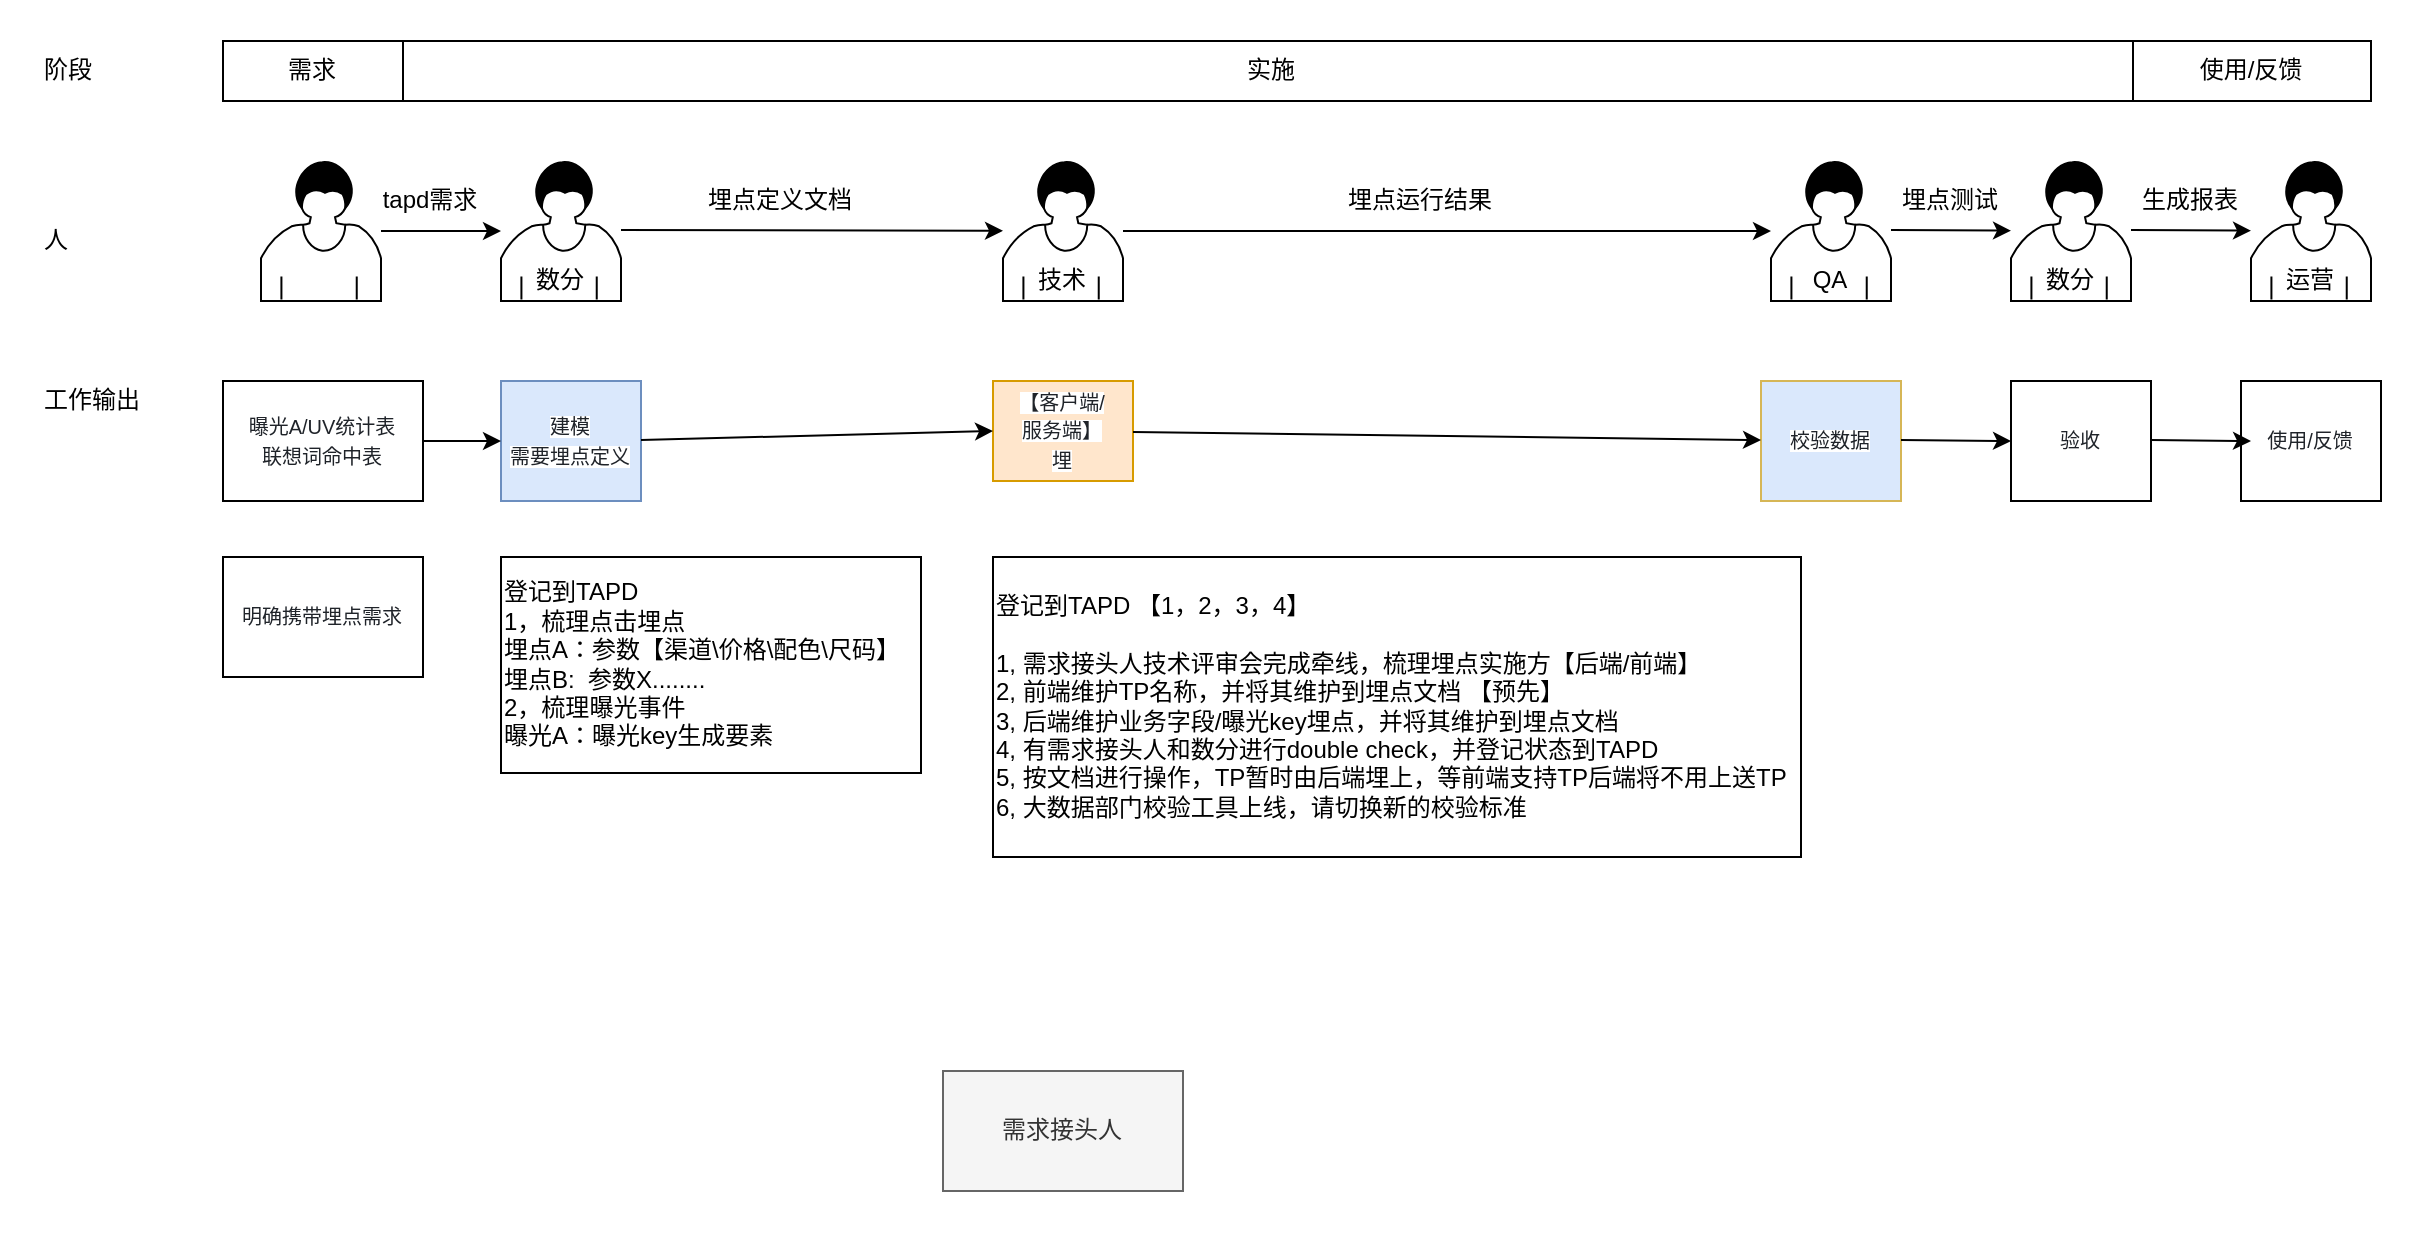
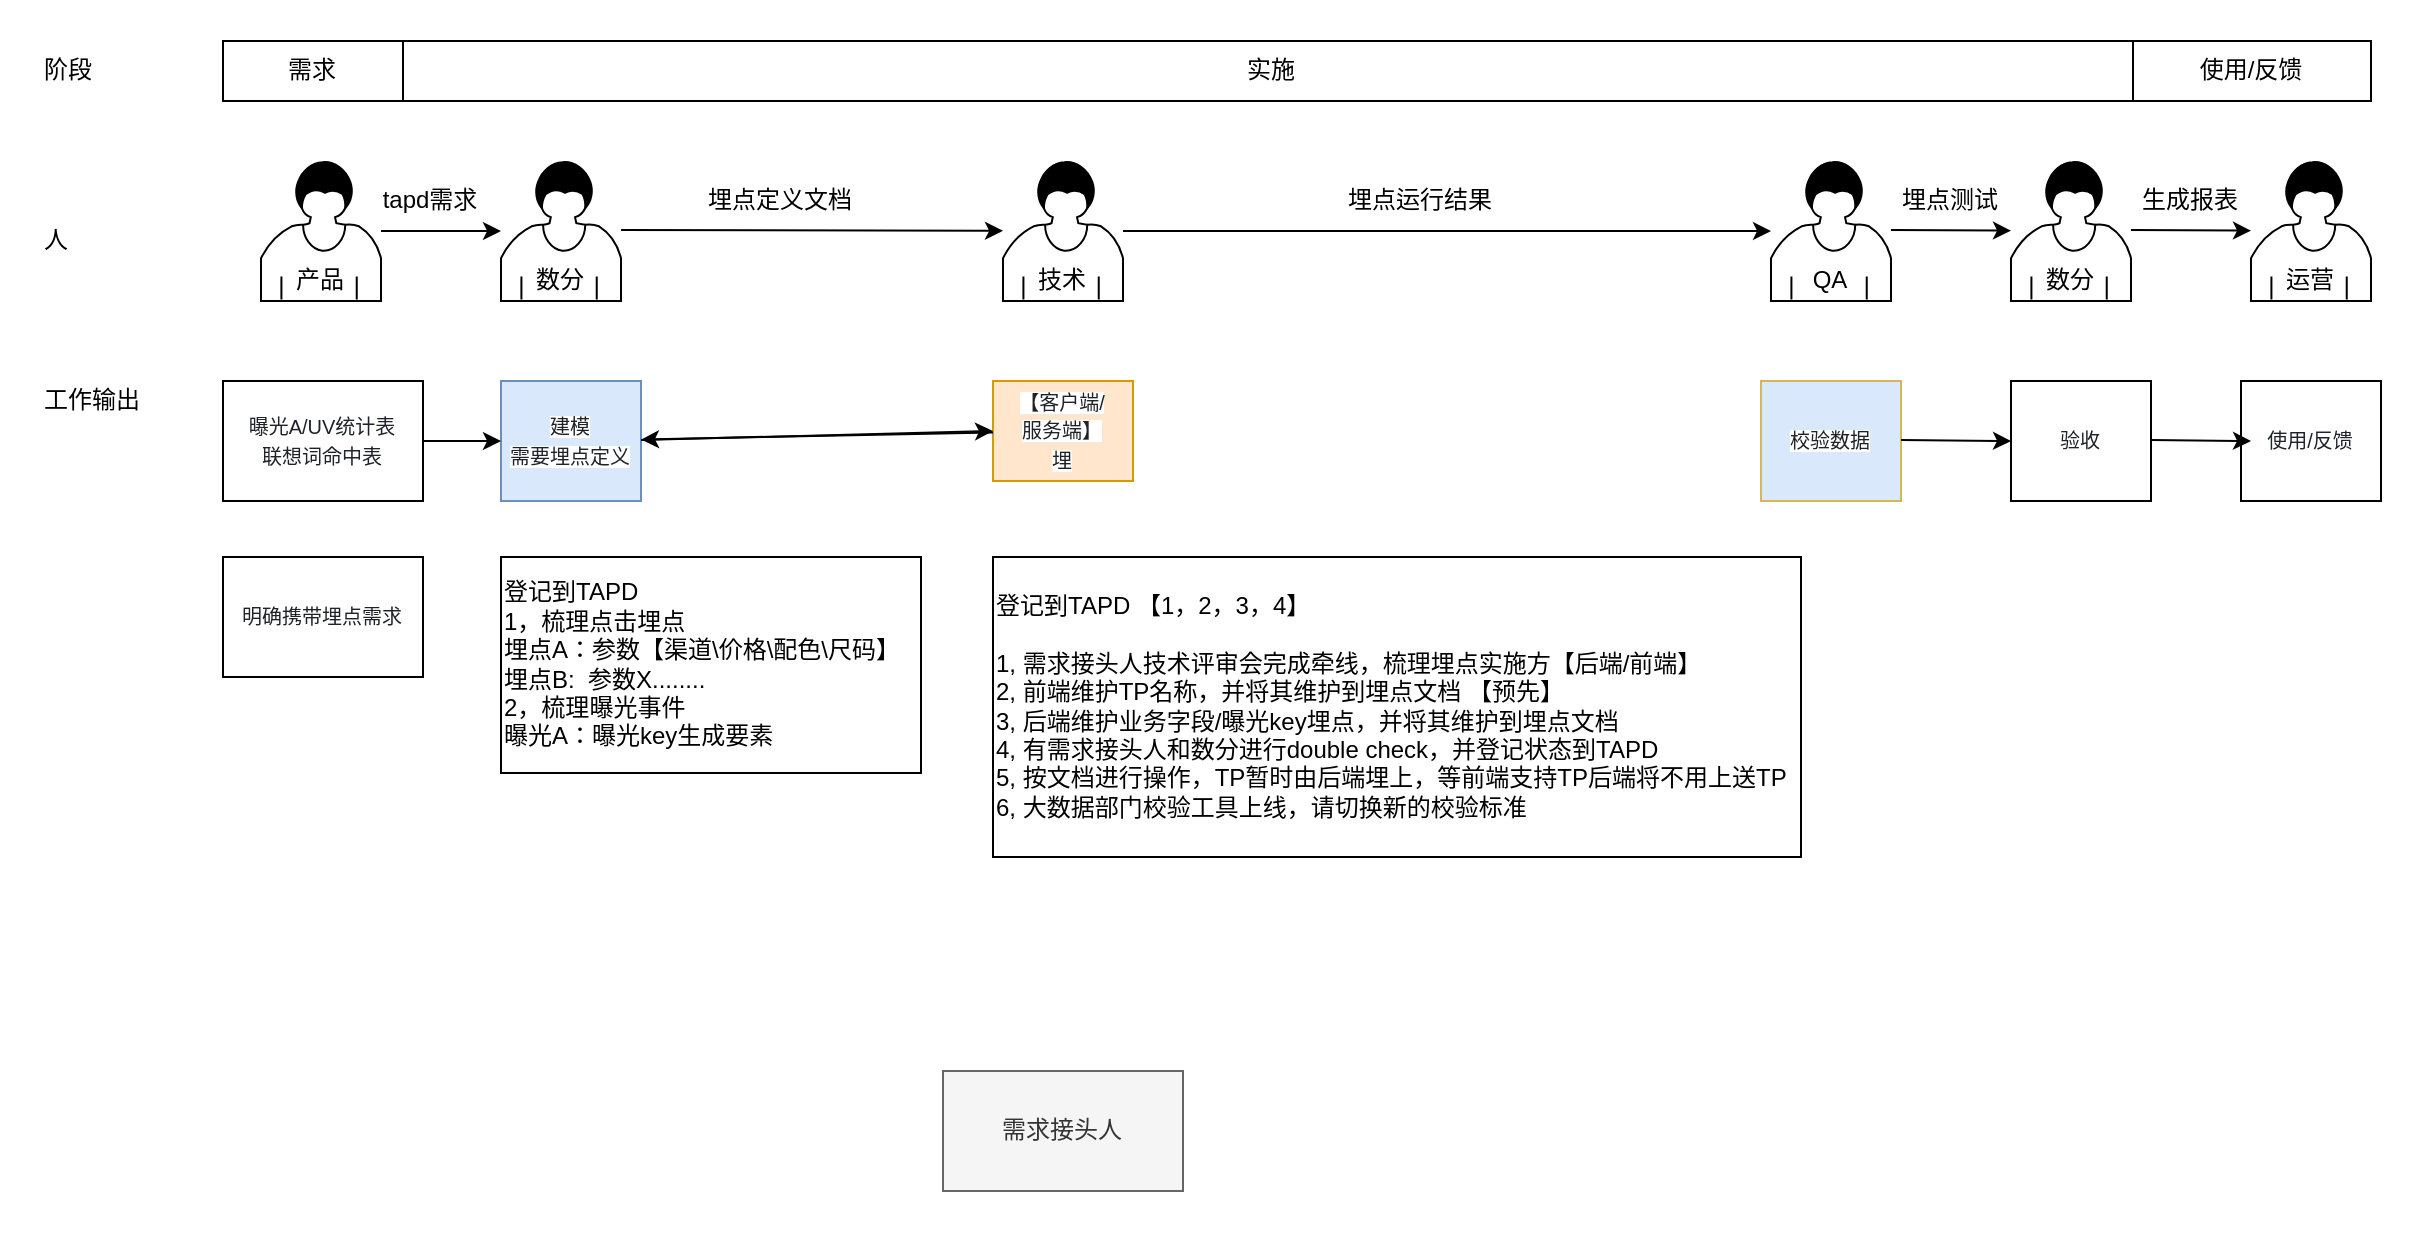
none -> (321, 281)
(1440, 436) -> (990, 432)
